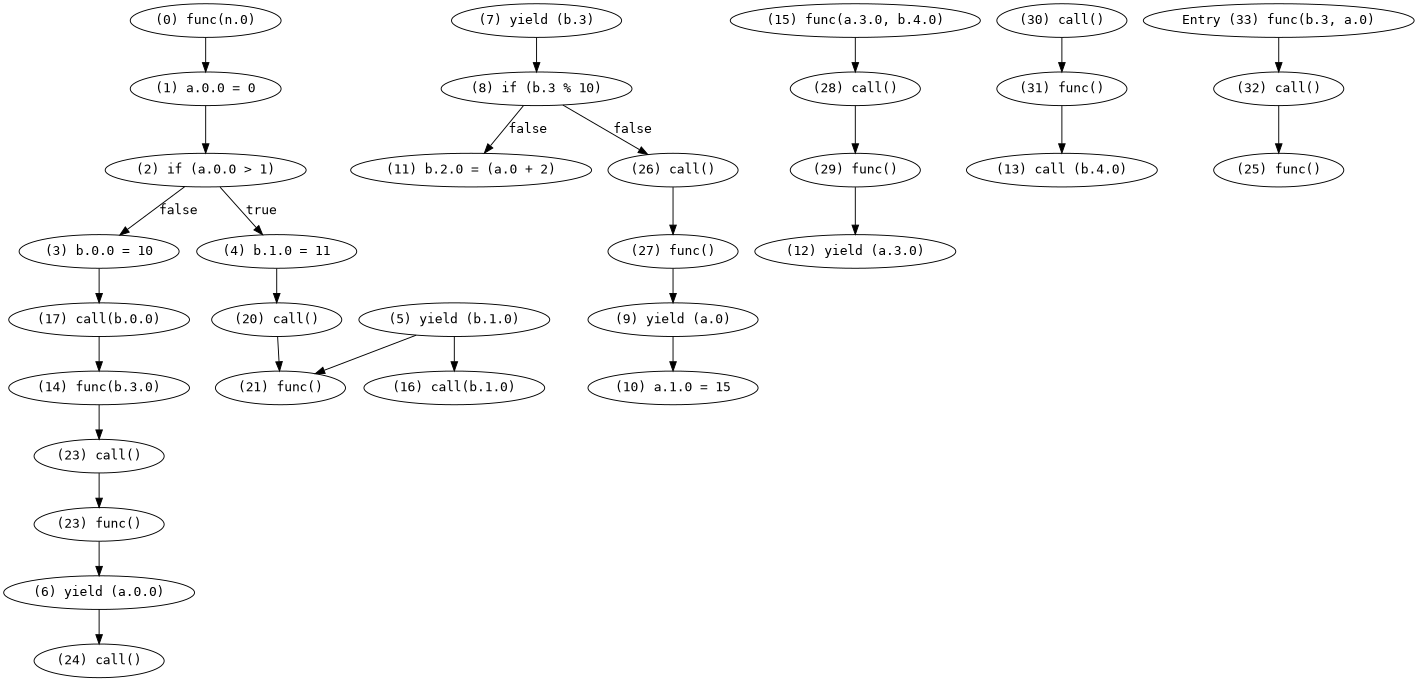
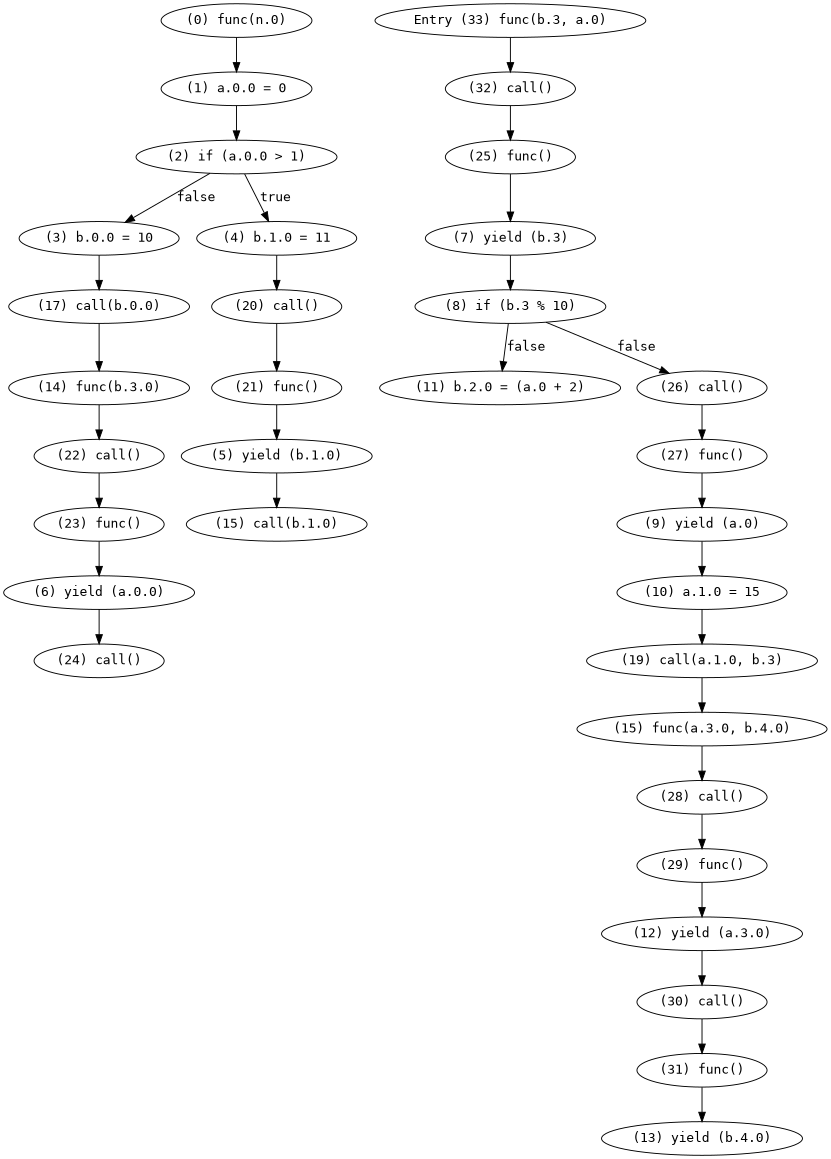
(1062, 170) -> (702, 1138)
none -> (510, 193)
(370, 353) -> (277, 417)
(454, 388) -> (277, 524)
(99, 456) -> (99, 456)
none -> (702, 661)
none -> (702, 963)
